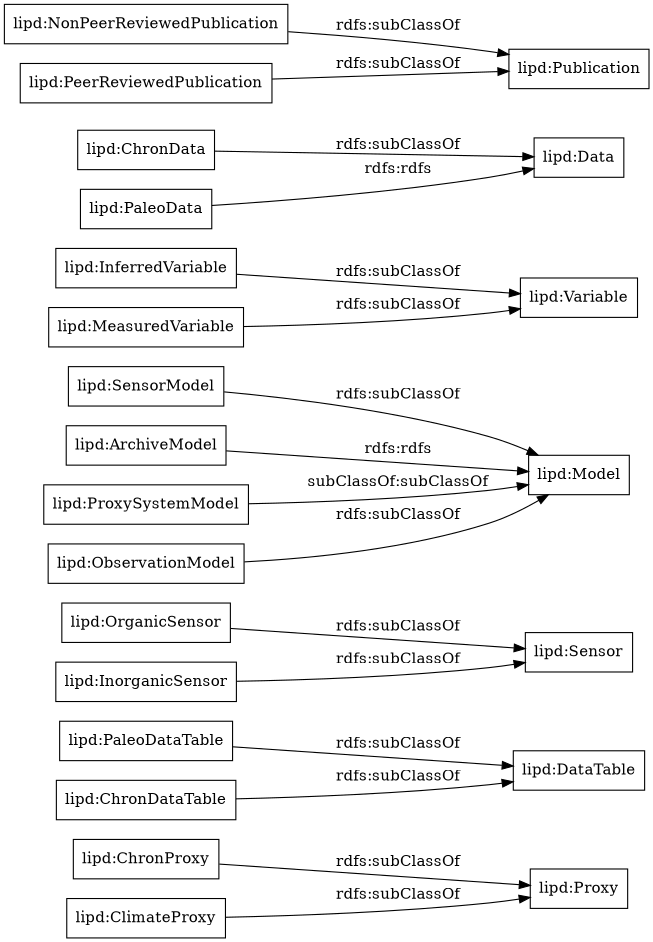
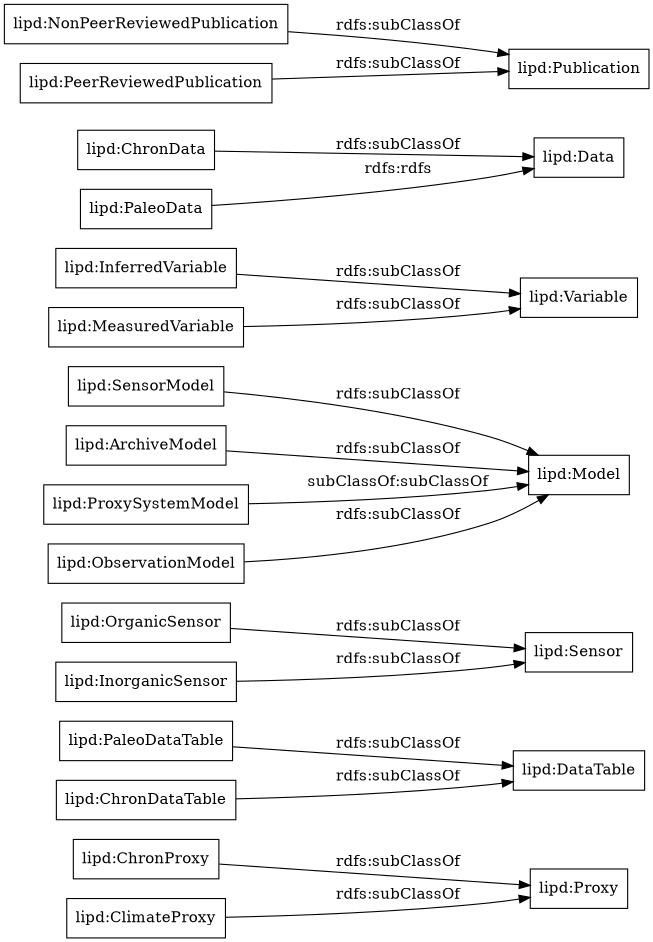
(398, 449) -> (398, 449)
